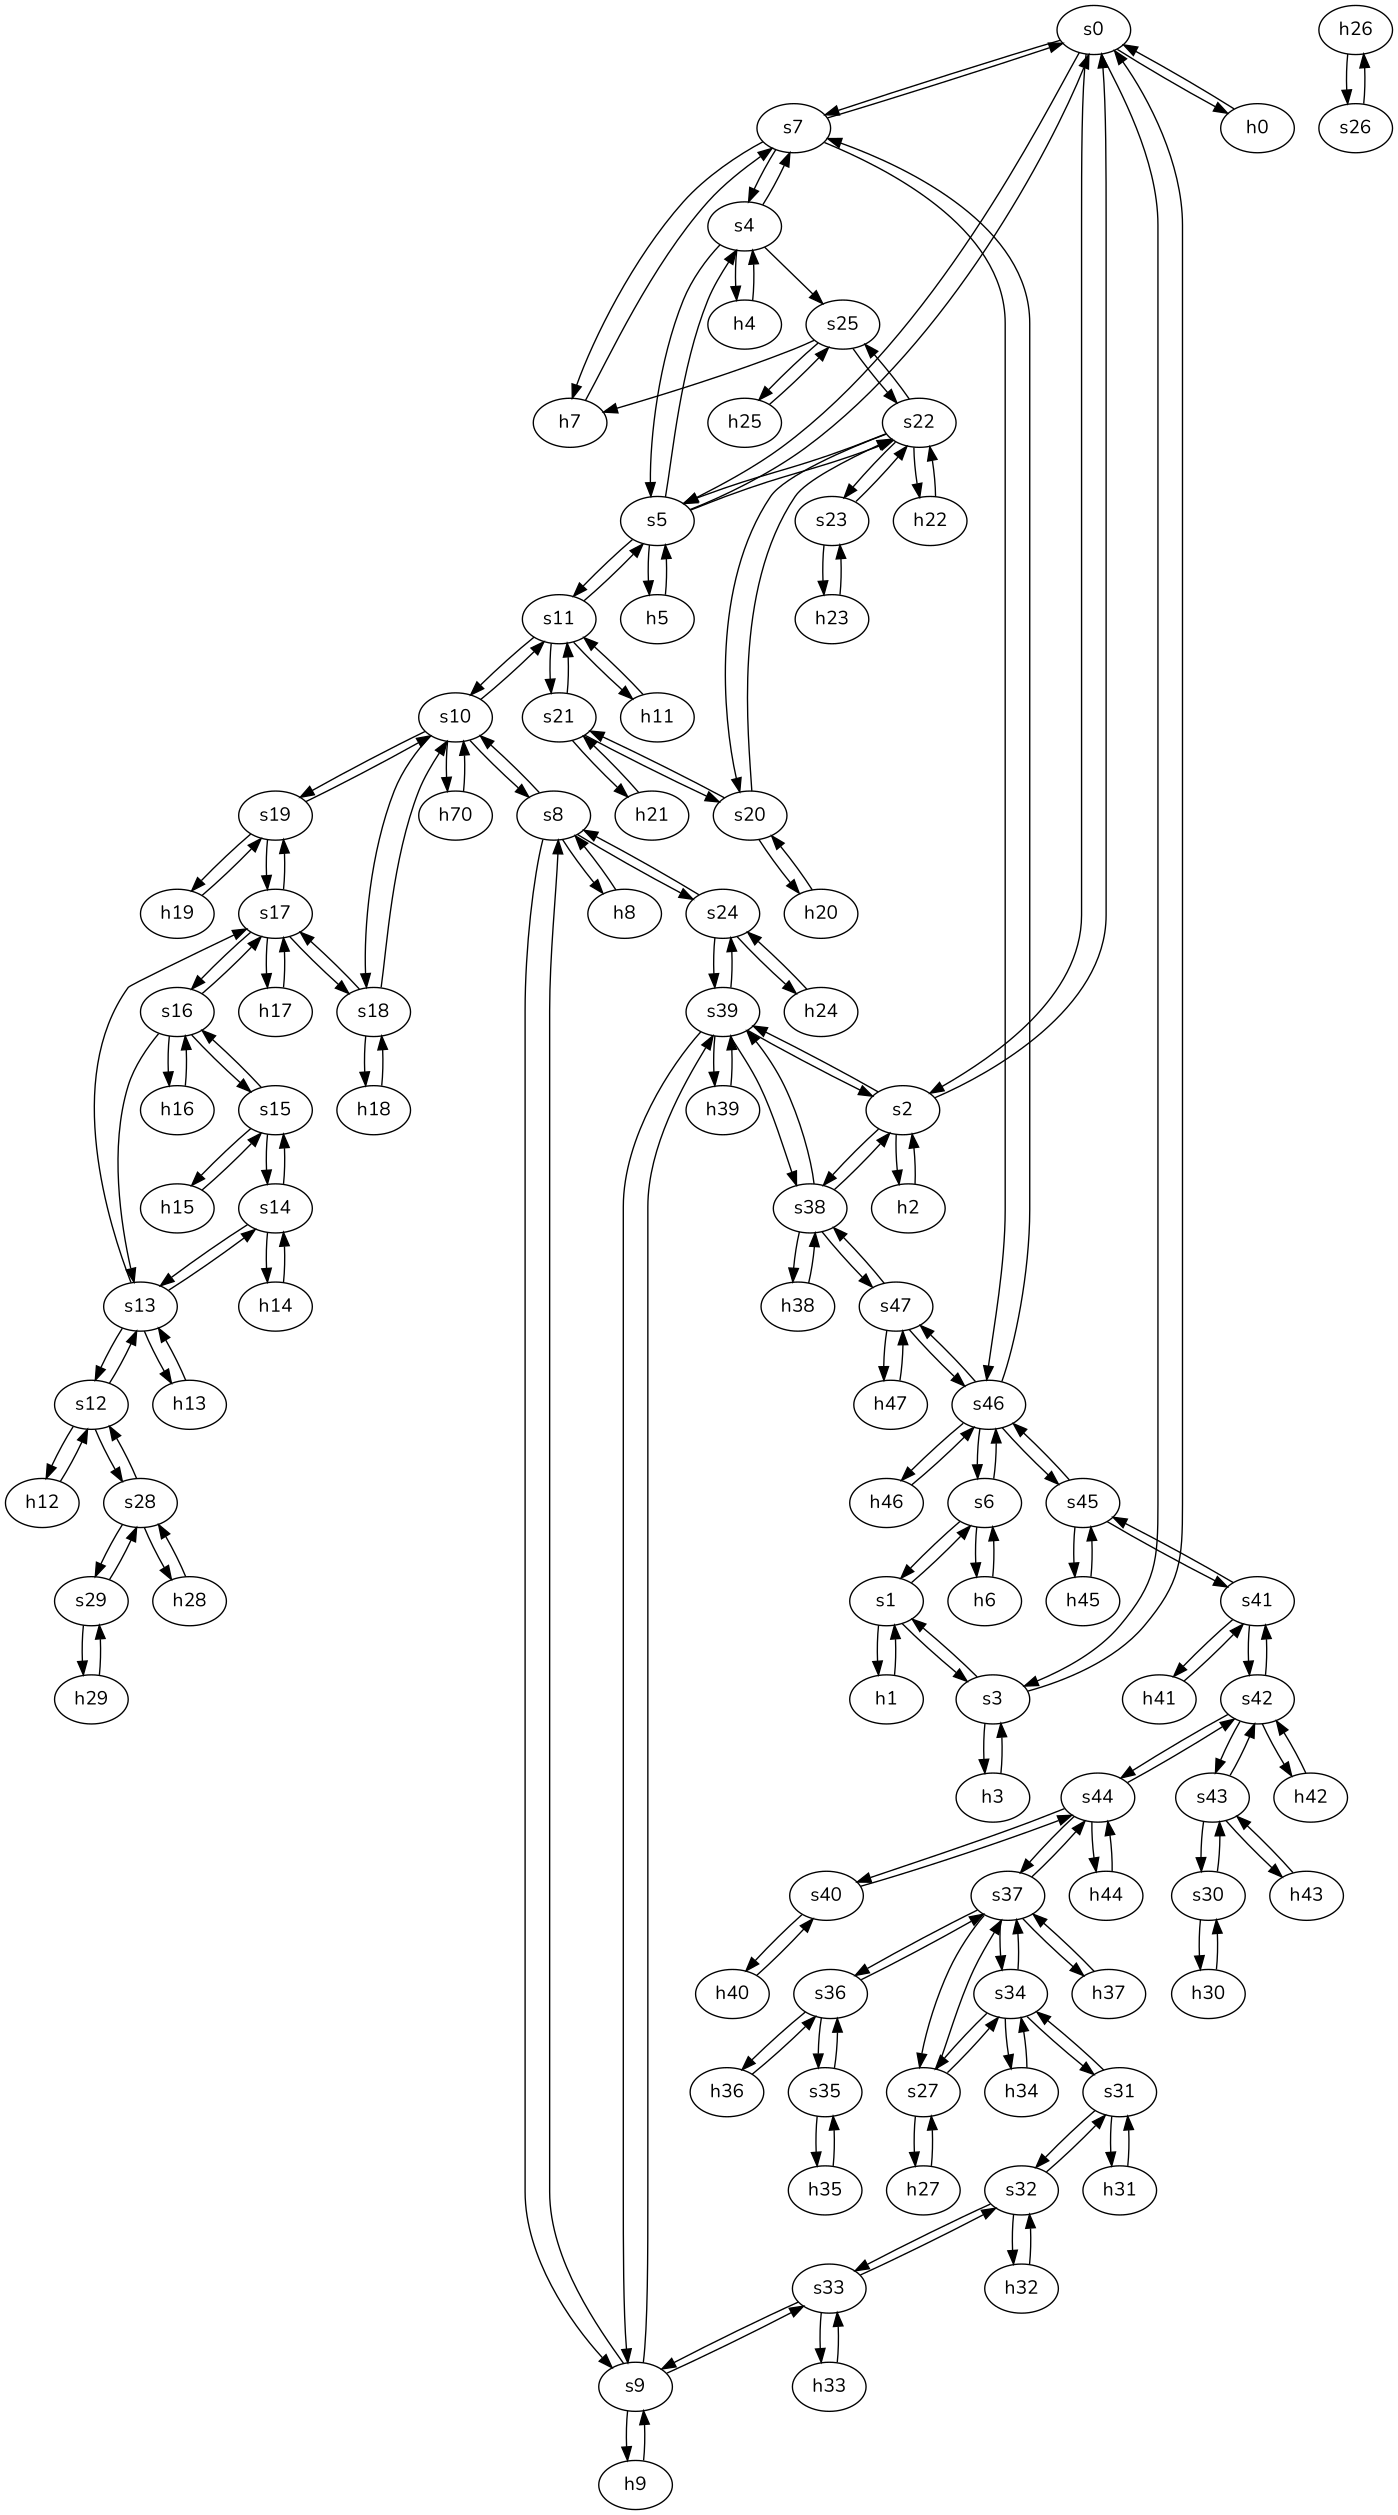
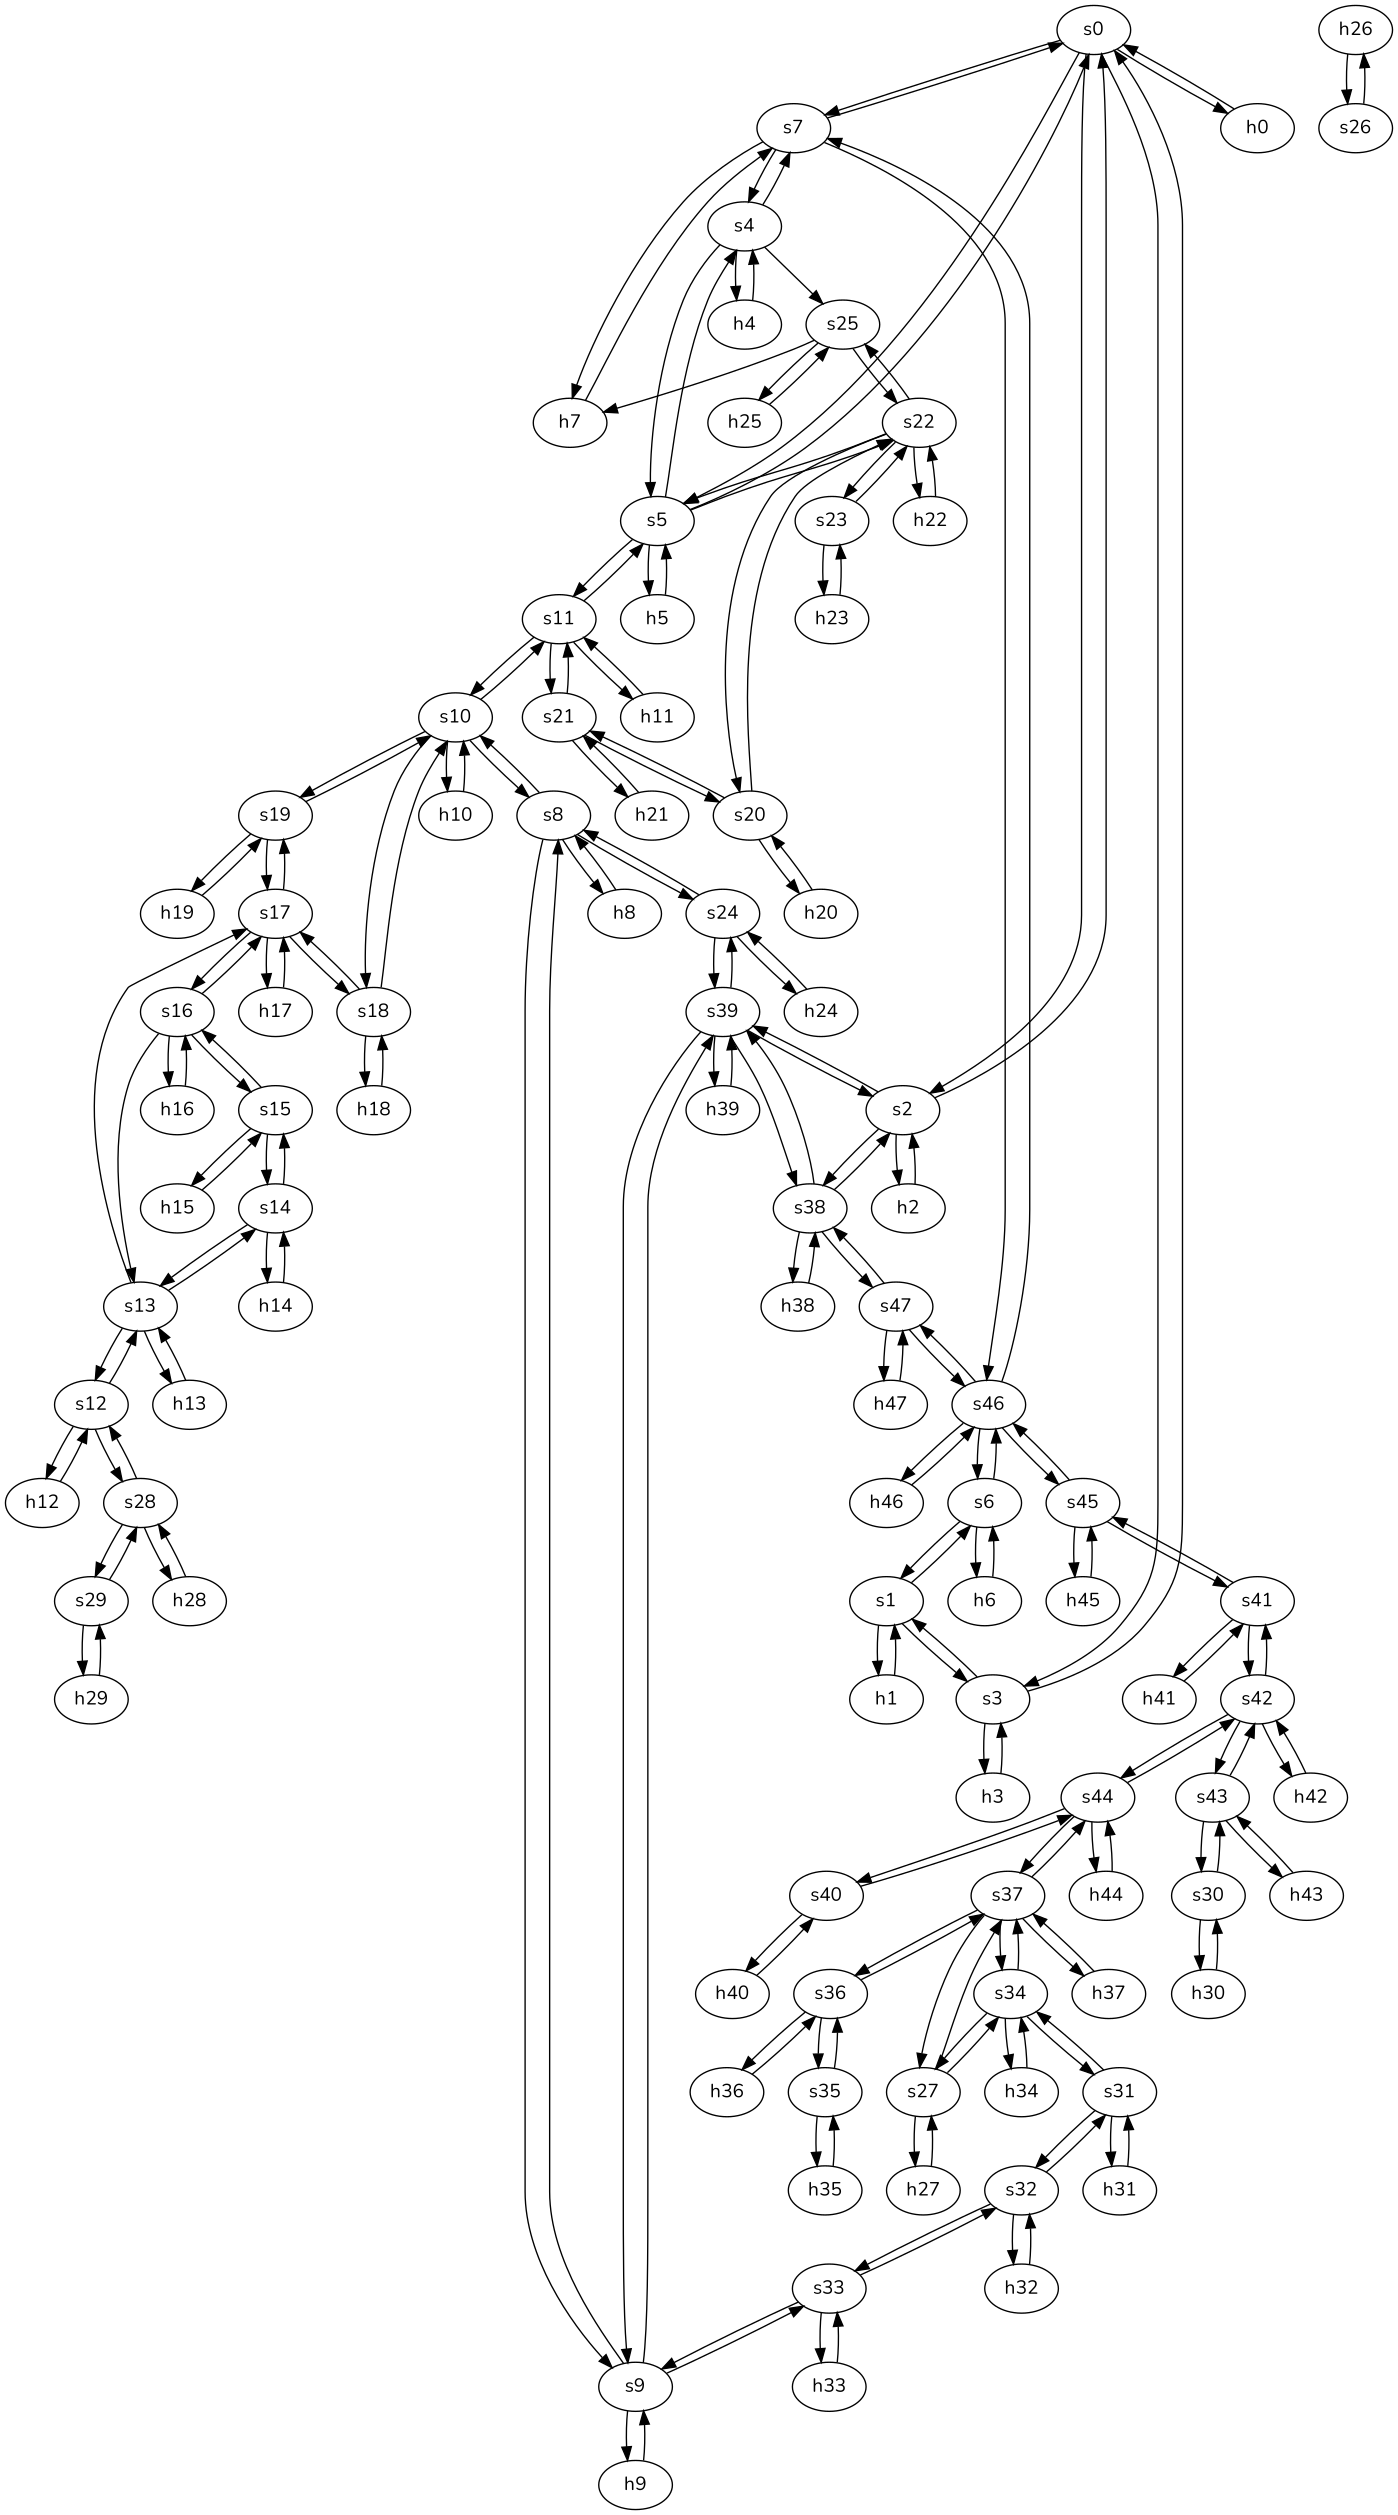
(456, 816) -> (456, 816)
